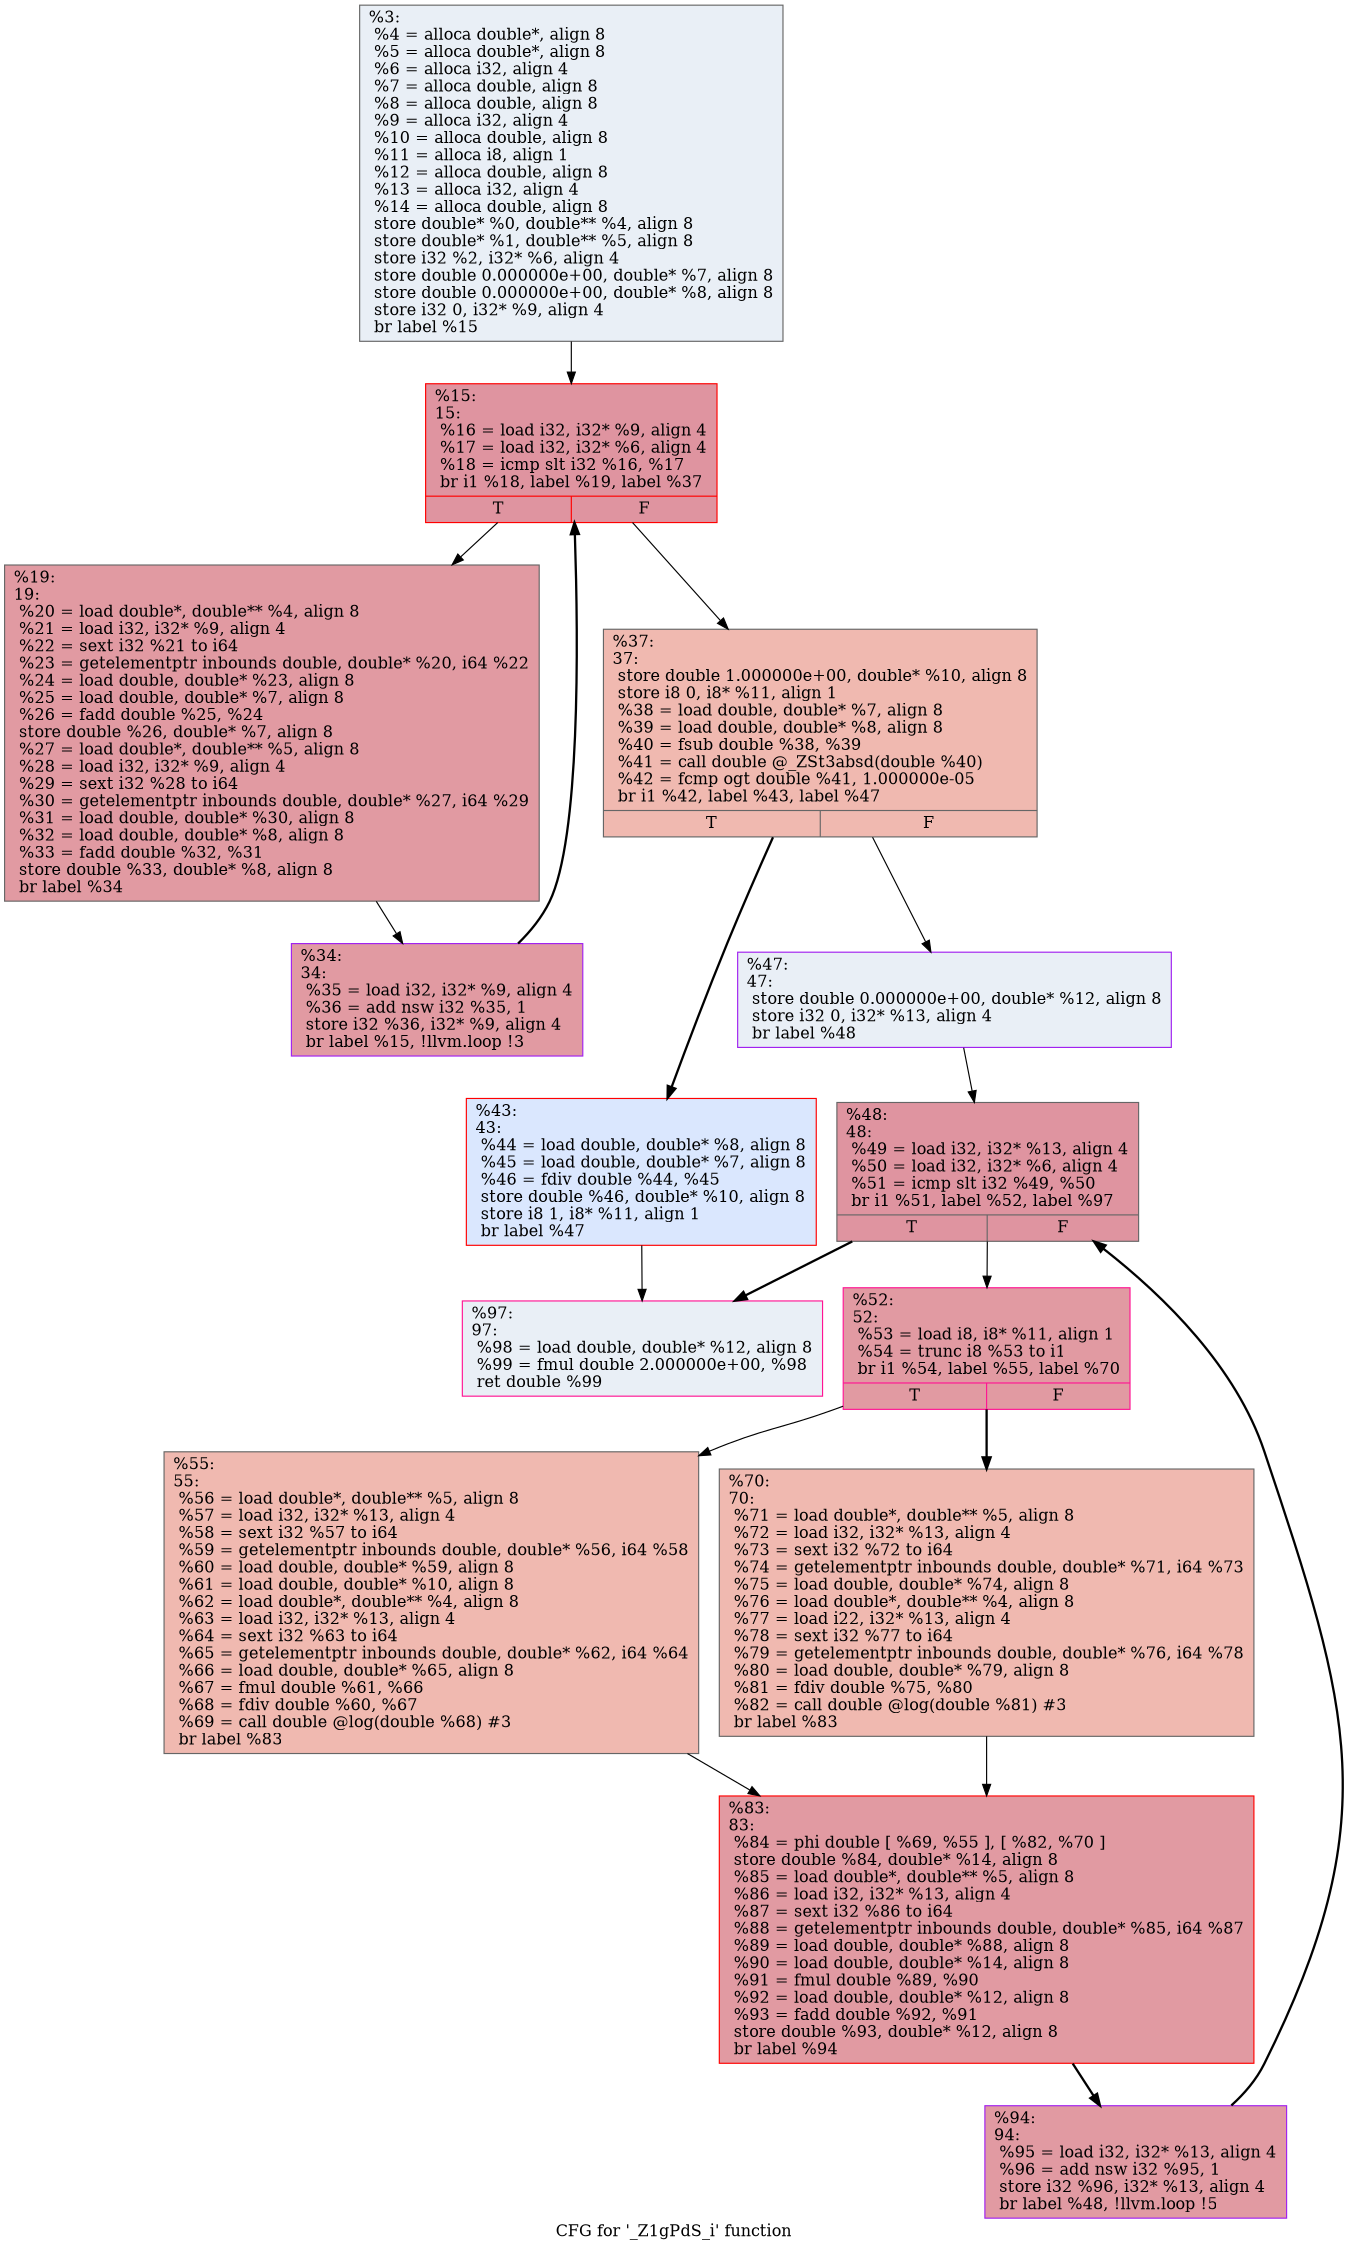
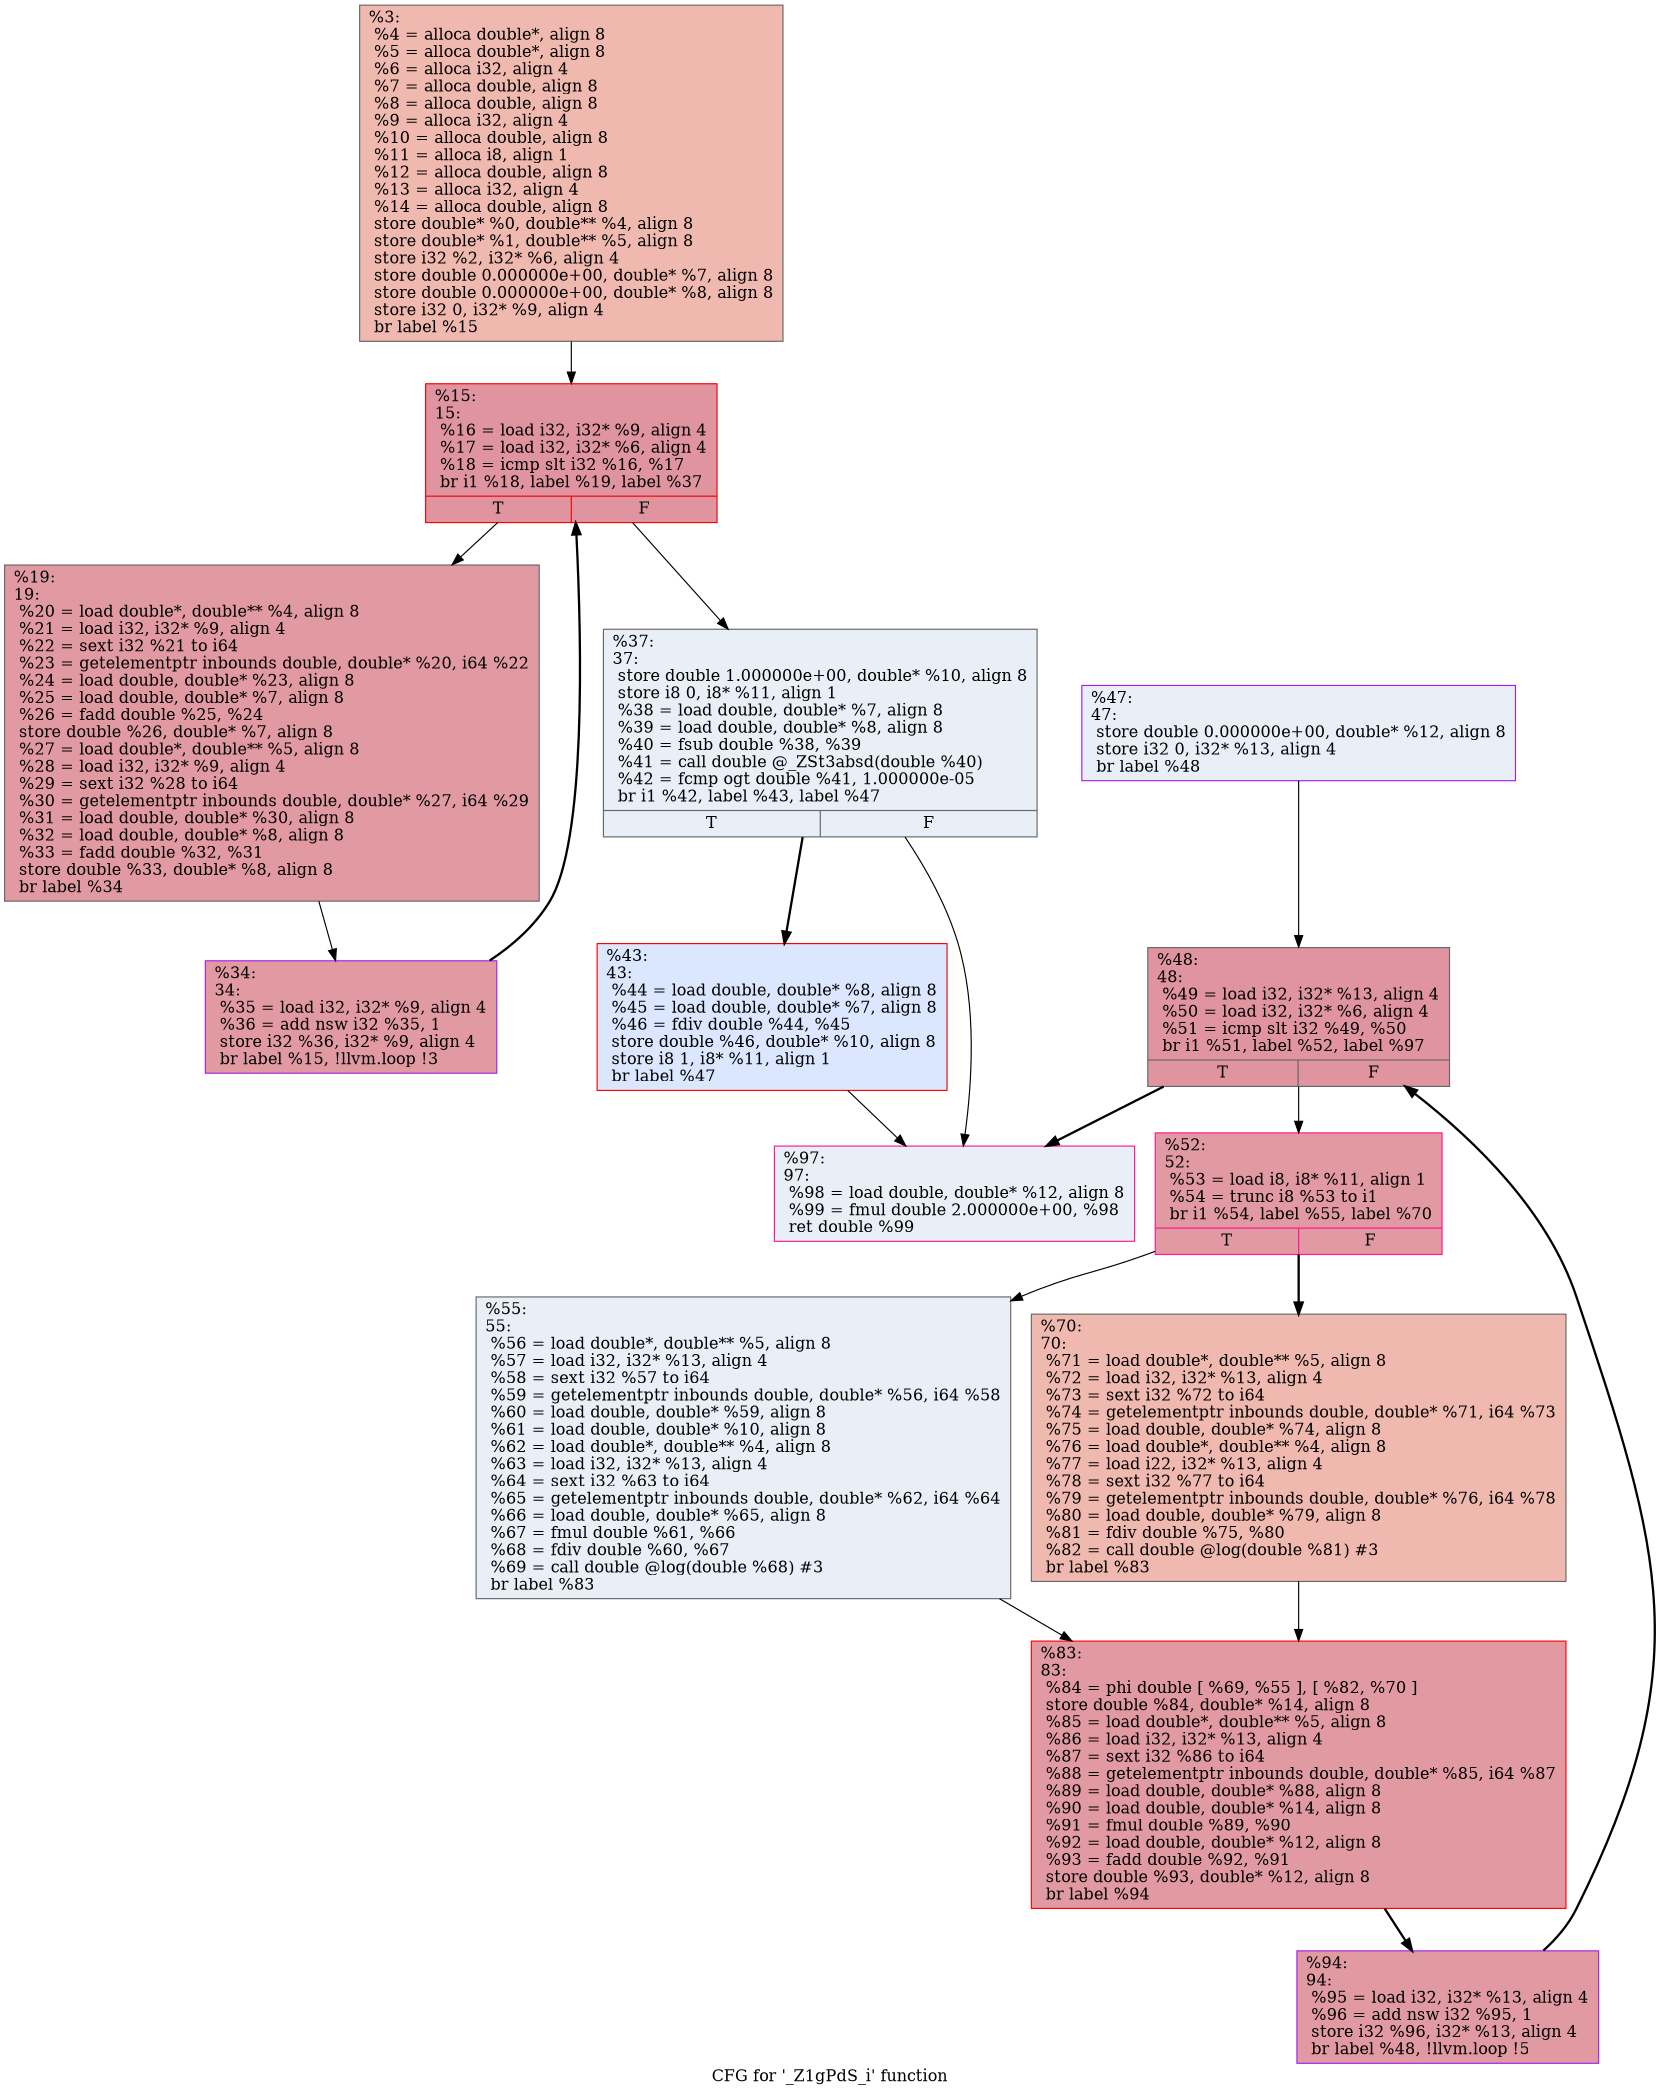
(571, 173) -> (571, 173)
(820, 733) -> (820, 733)
(899, 889) -> (966, 979)
(431, 1603) -> (743, 1448)
